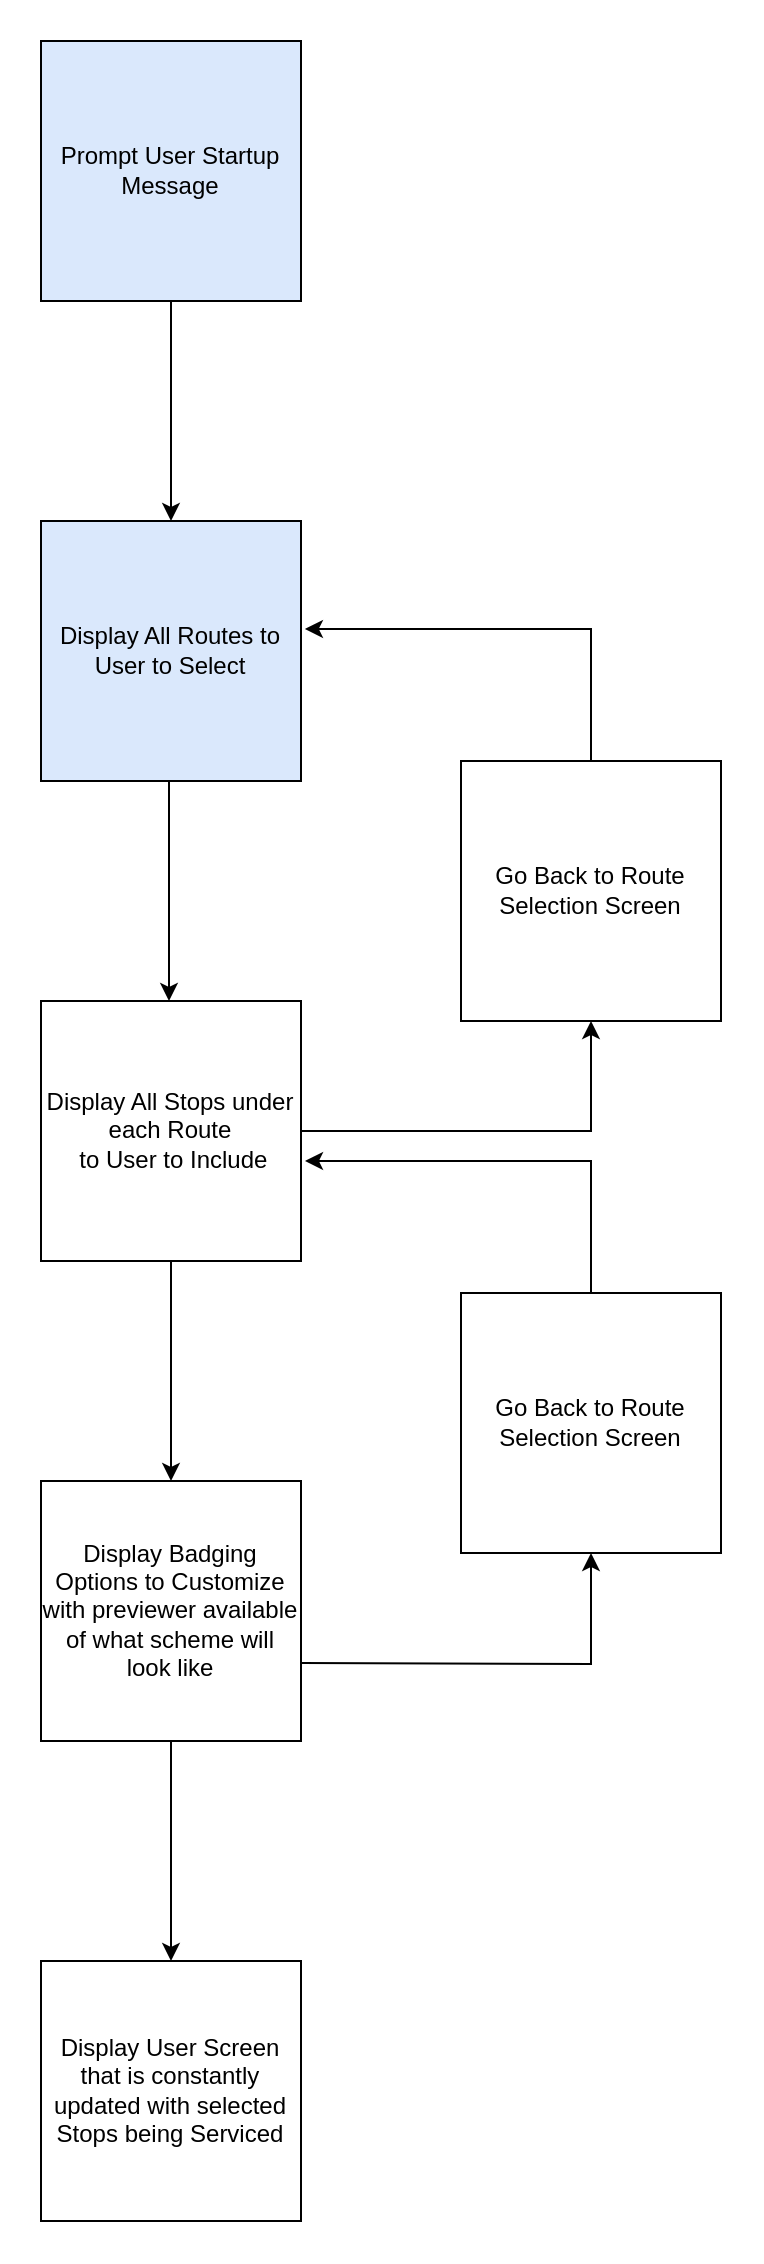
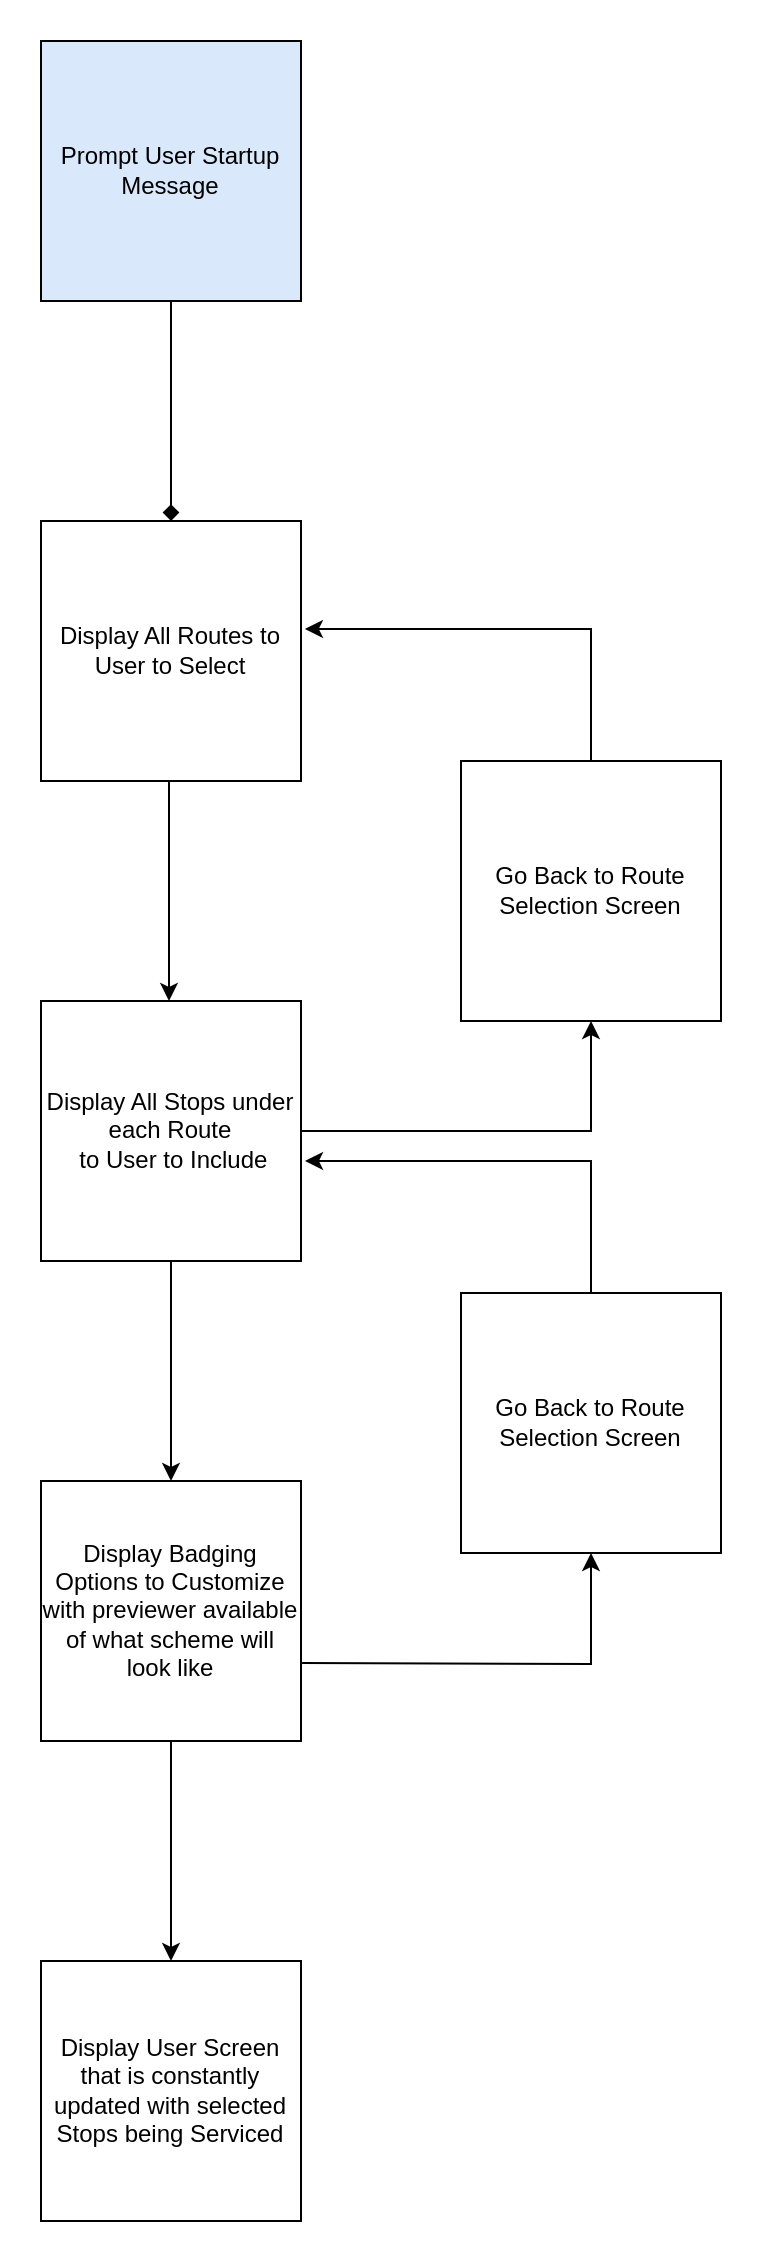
(171, 506) -> (171, 505)
(171, 651) -> (171, 651)
